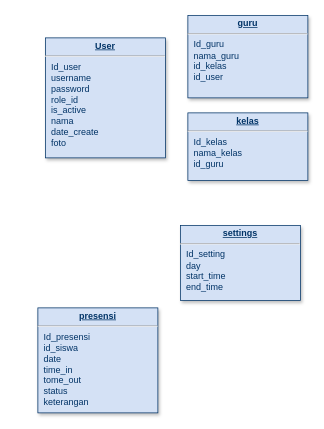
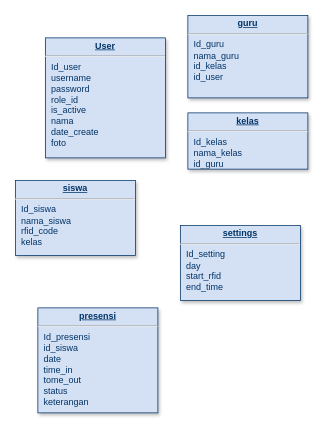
(248, 147) -> (248, 141)
none -> (75, 218)
(204, 252) -> (204, 252)
